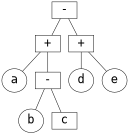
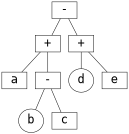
(14, 80) -> (14, 80)
(115, 80) -> (115, 80)
